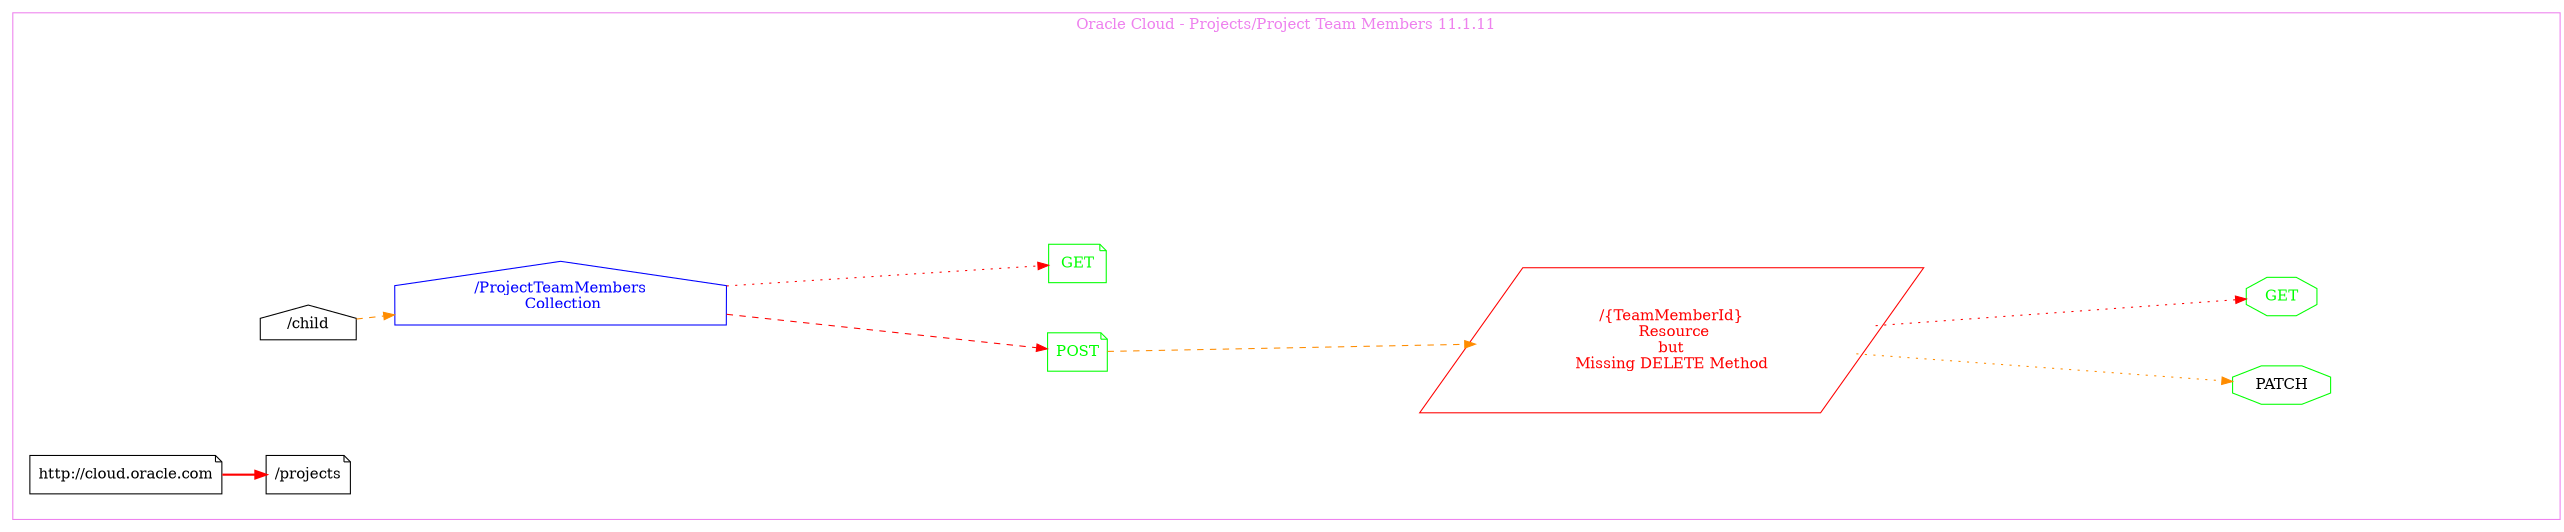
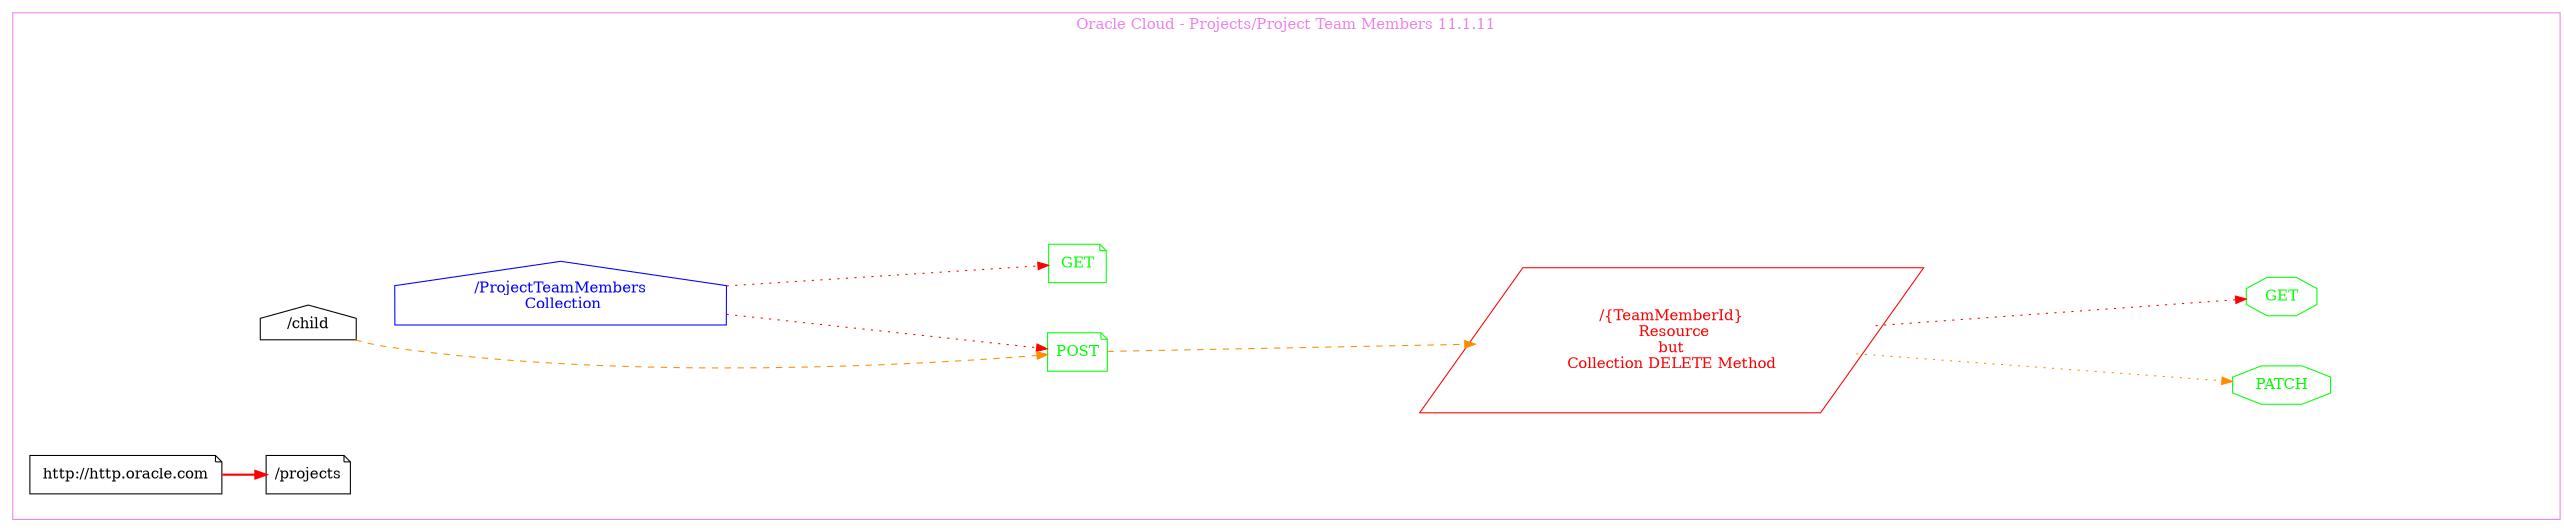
(370, 318) -> (695, 368)
(882, 331) -> (882, 331)
(1672, 340) -> (1672, 340)
(2282, 385) -> (2282, 385)
(126, 475) -> (126, 475)
